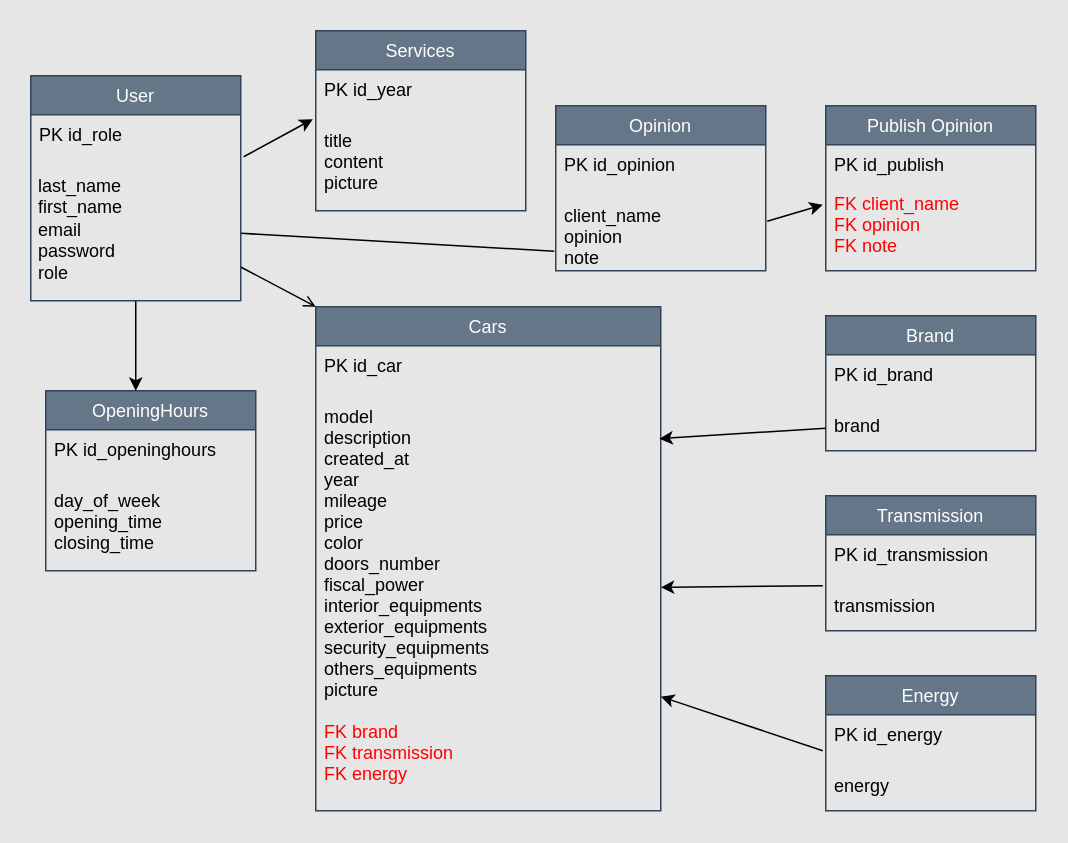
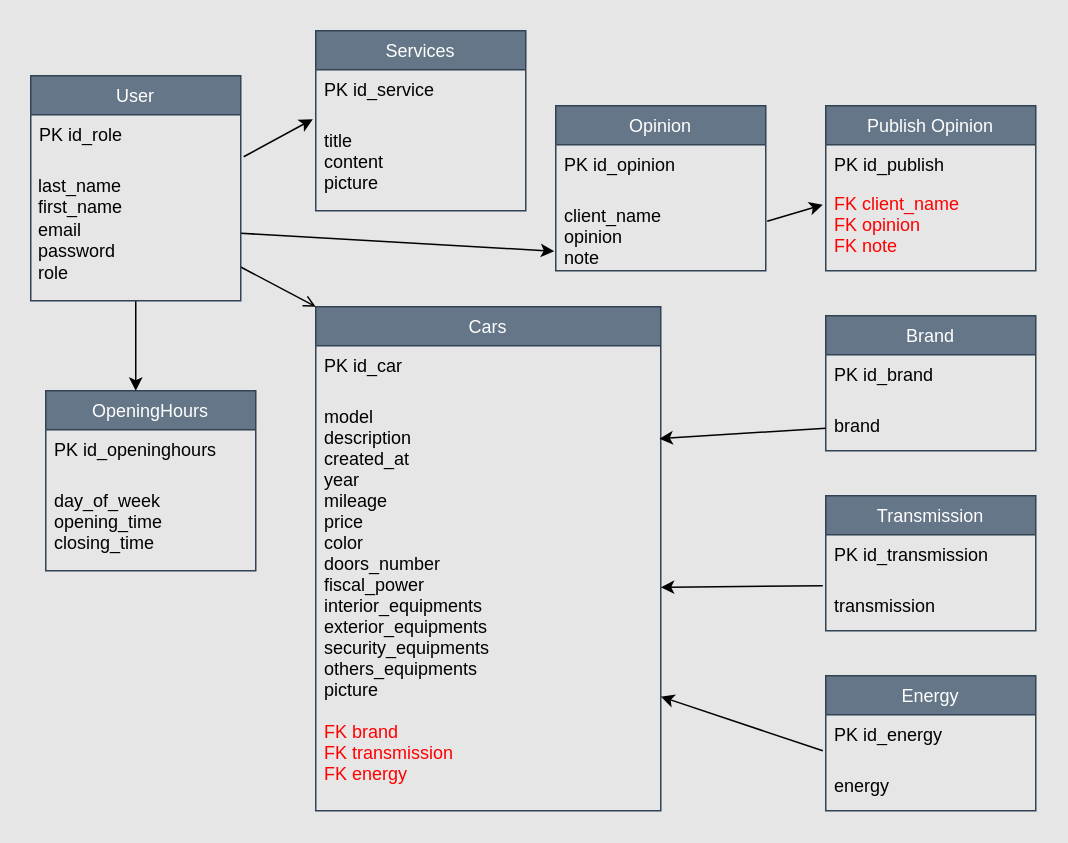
(370, 90) -> (383, 90)
(546, 251) -> (543, 251)
